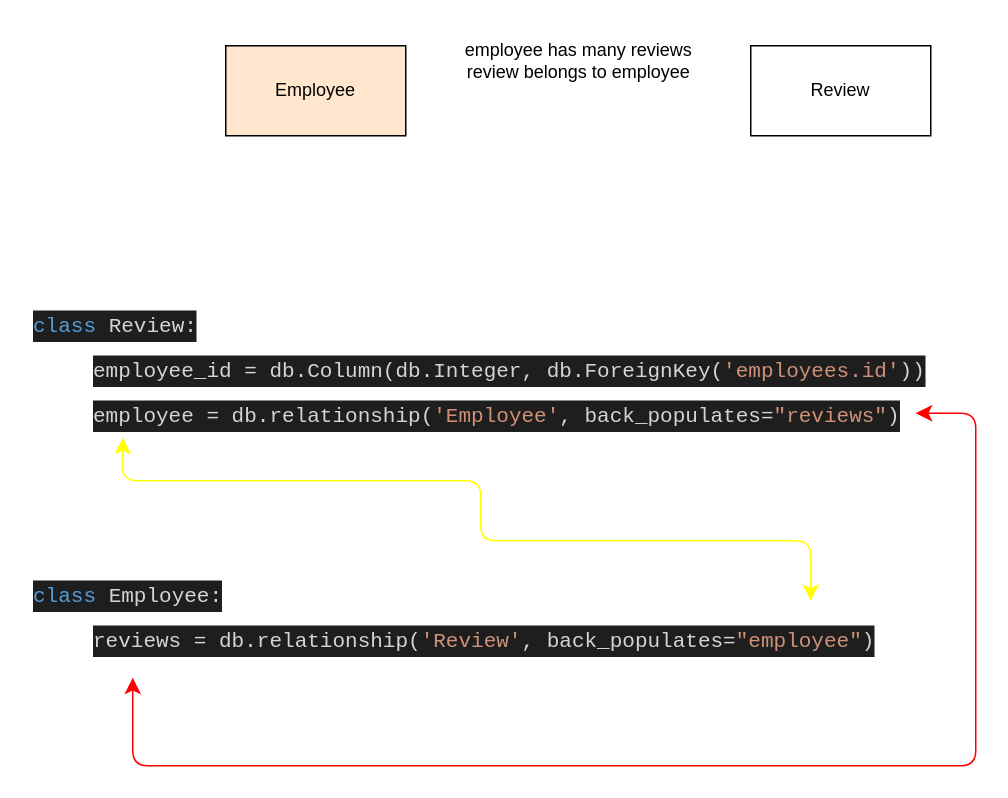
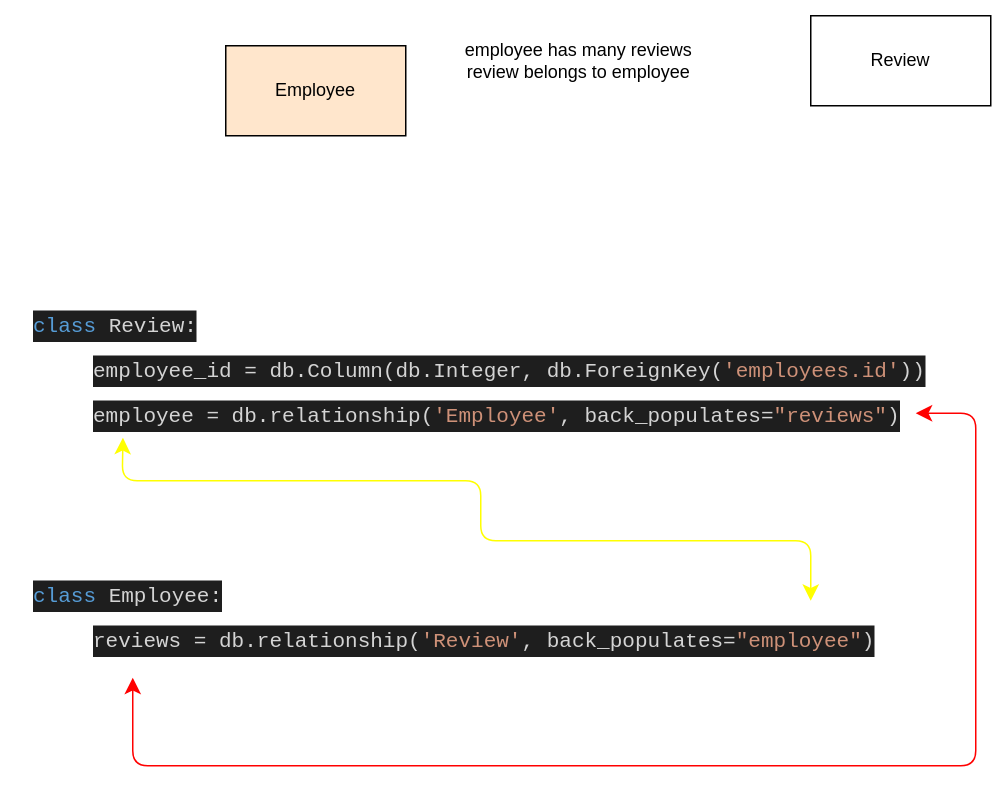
(841, 91) -> (901, 61)
